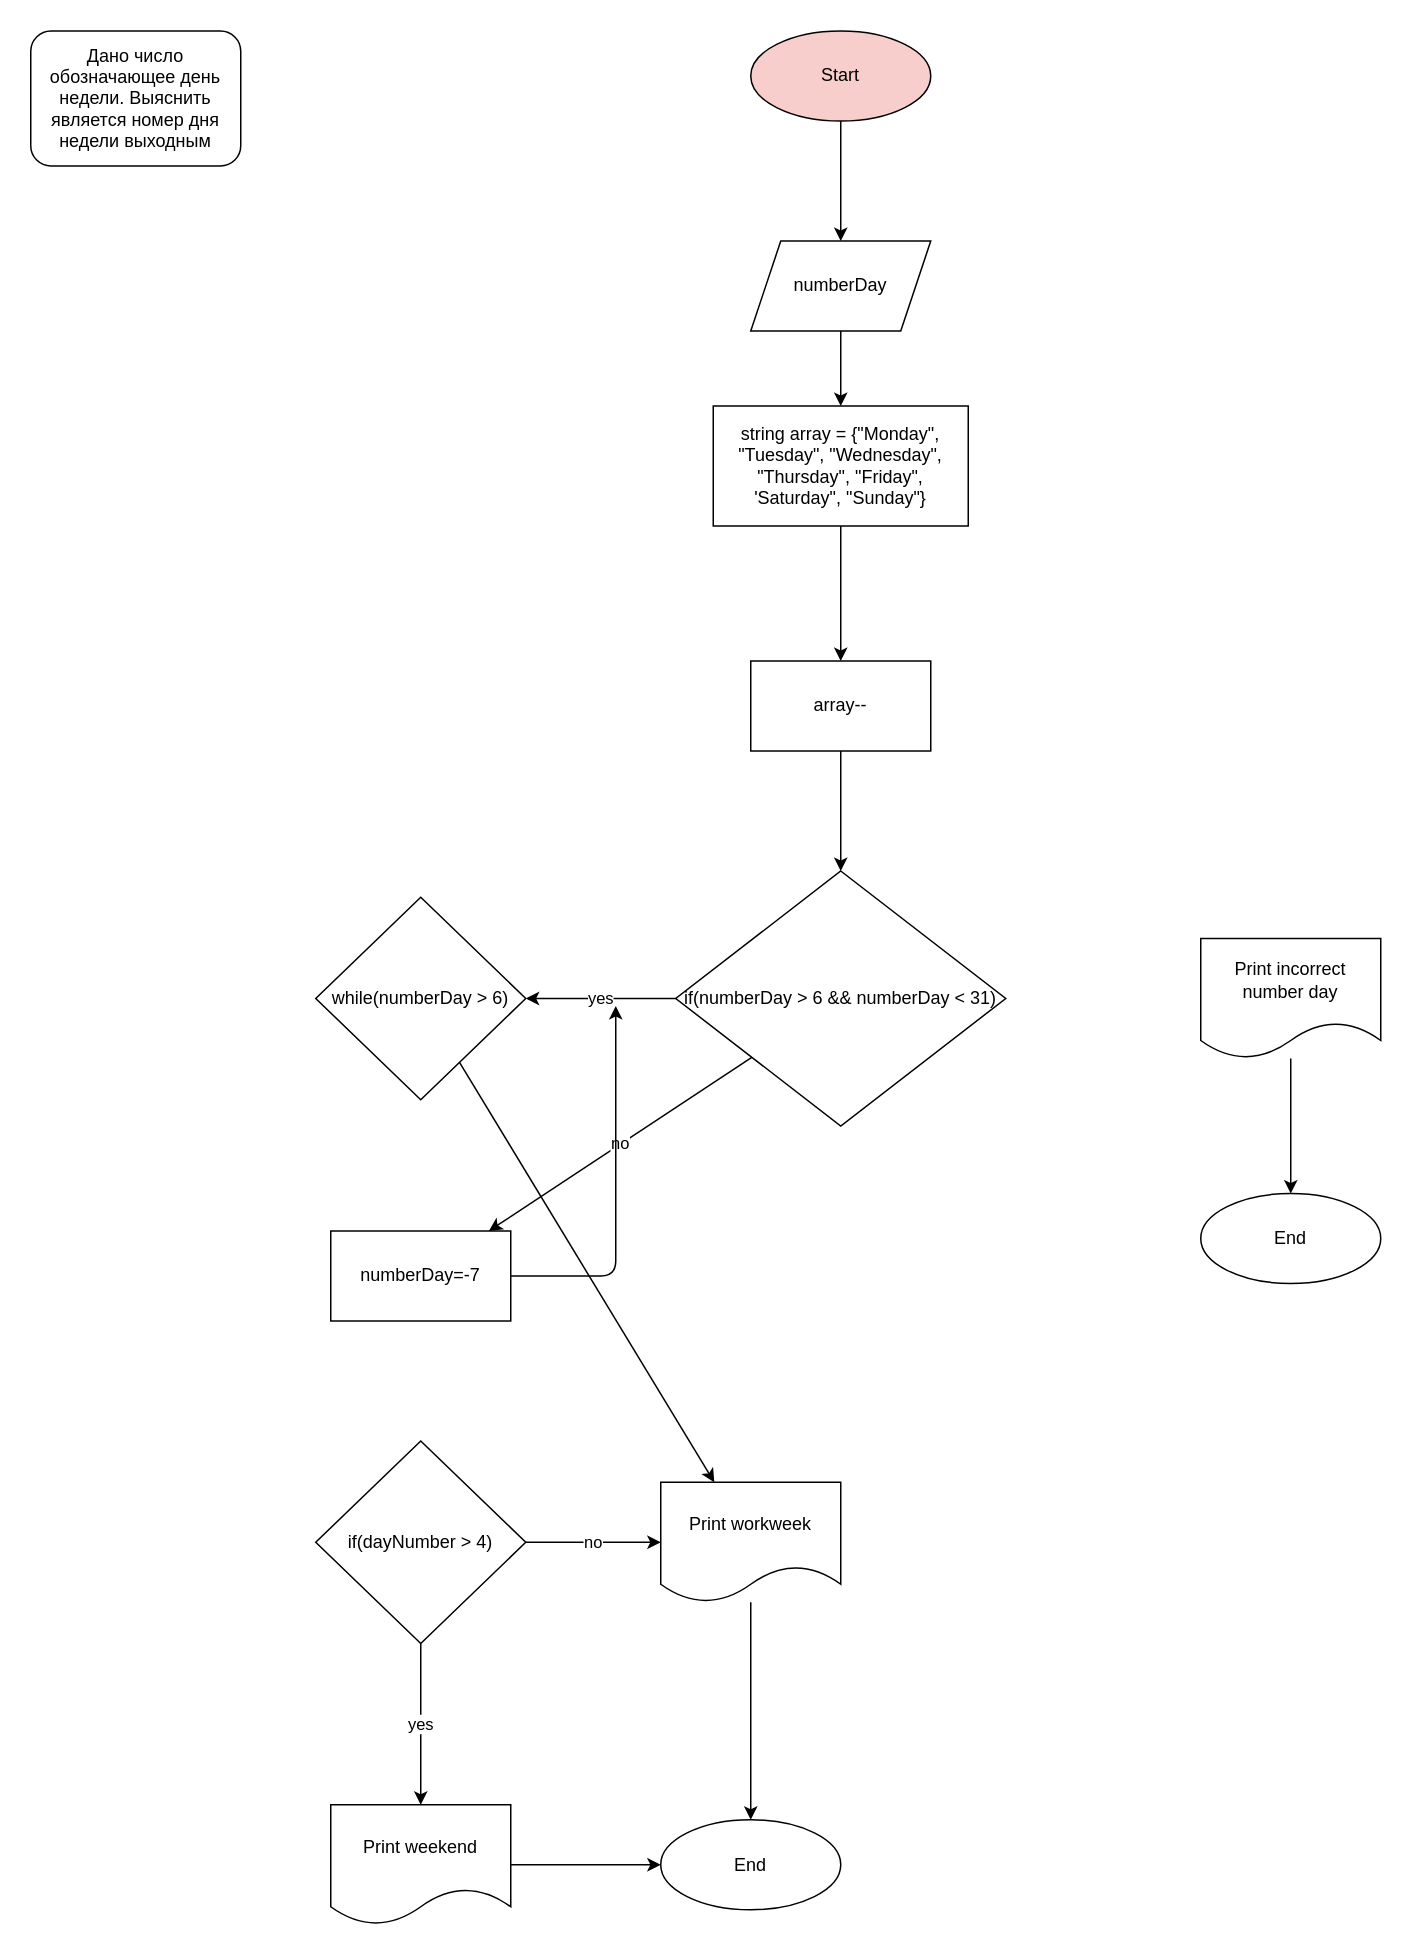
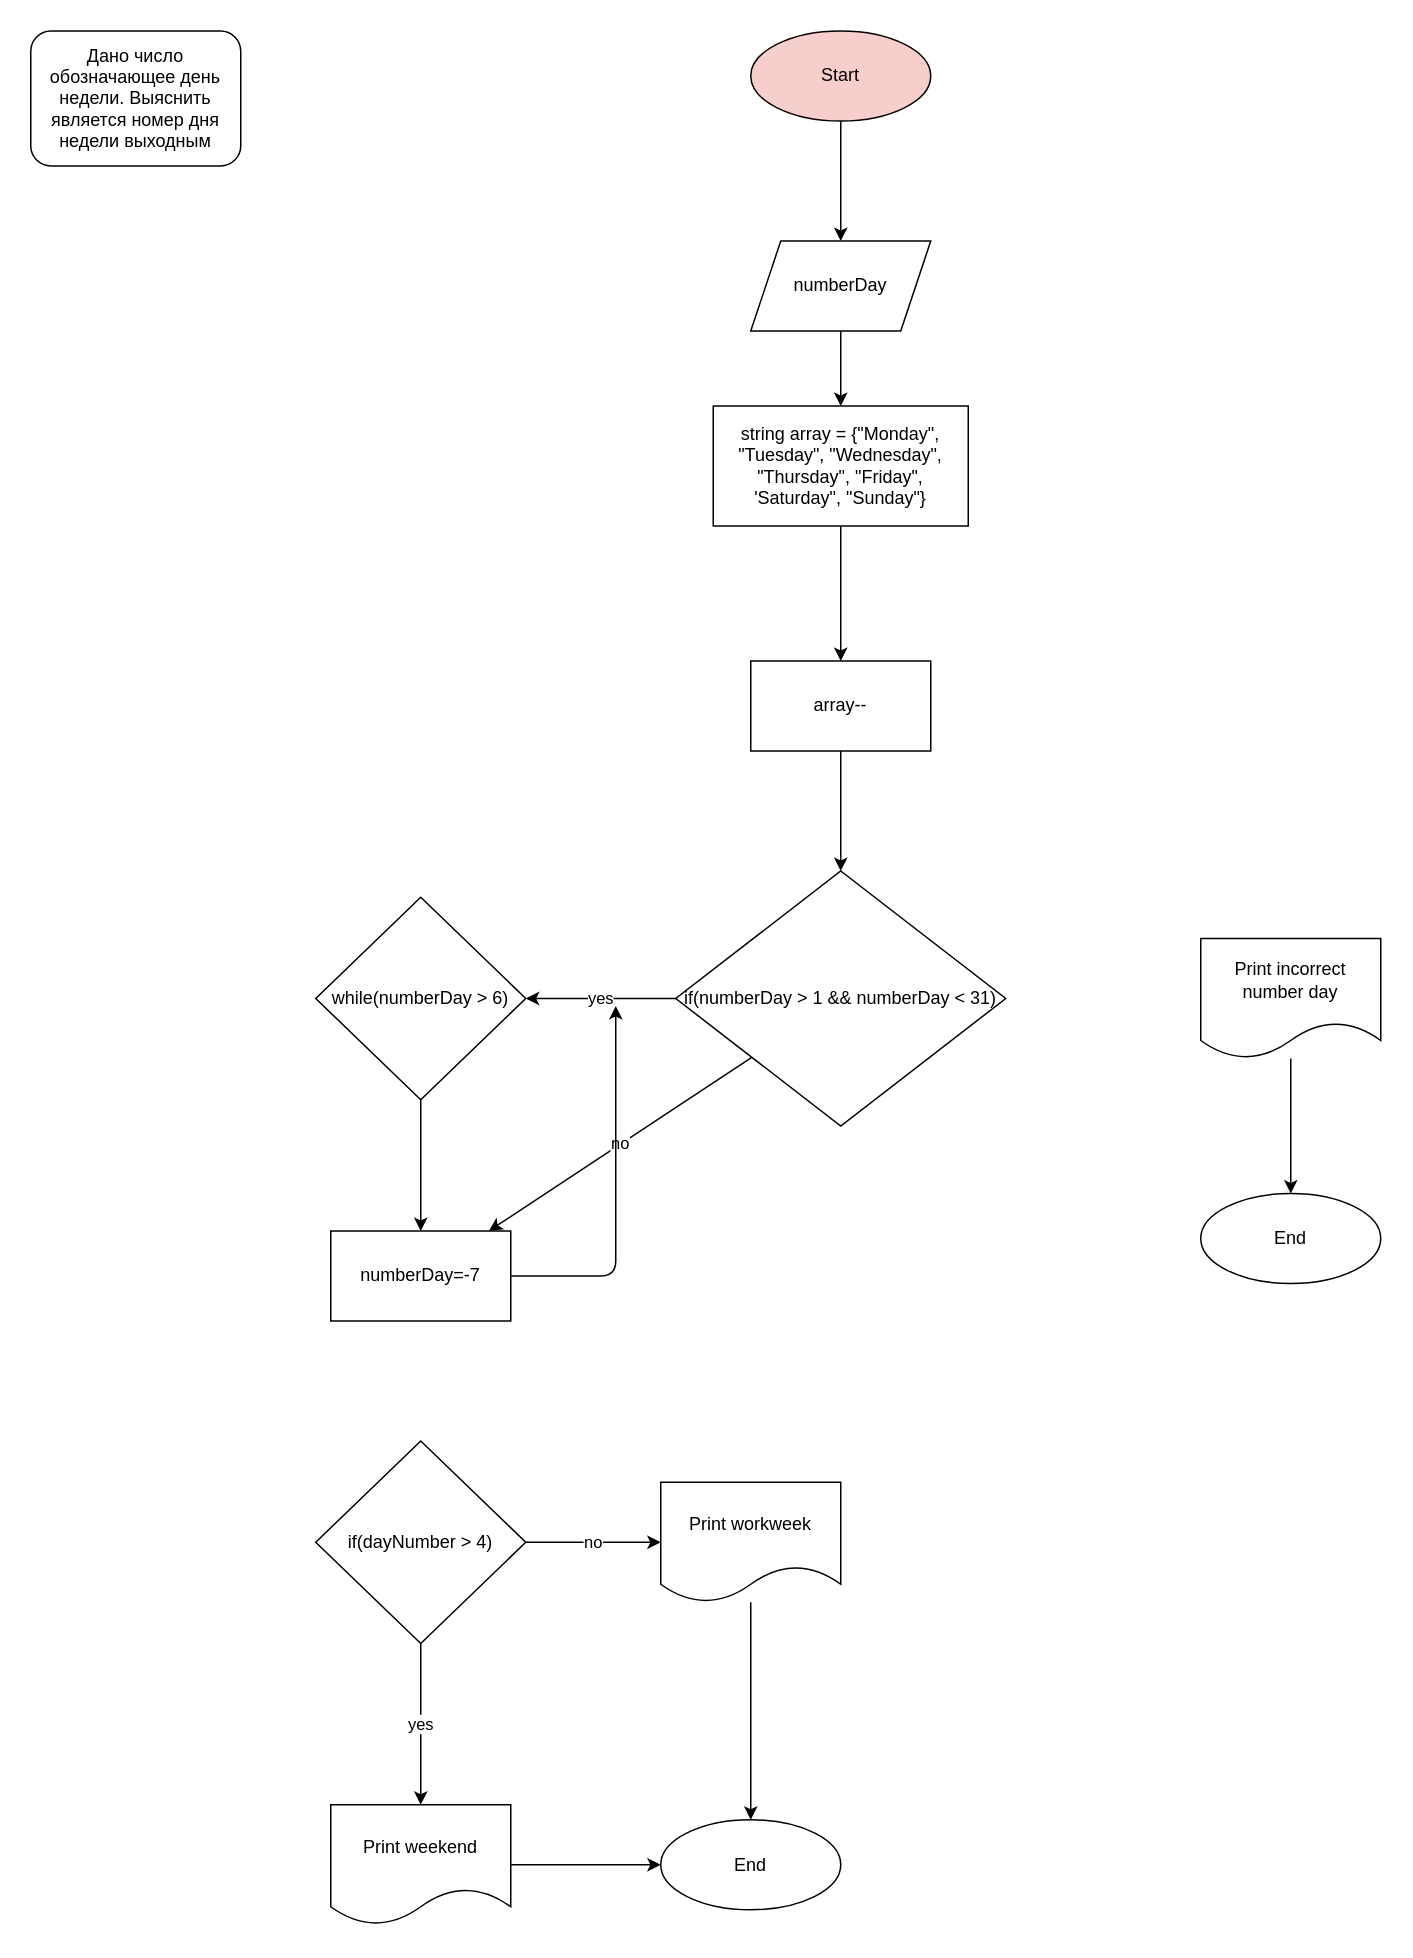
(841, 998) -> (841, 998)
(584, 1268) -> (421, 1160)
